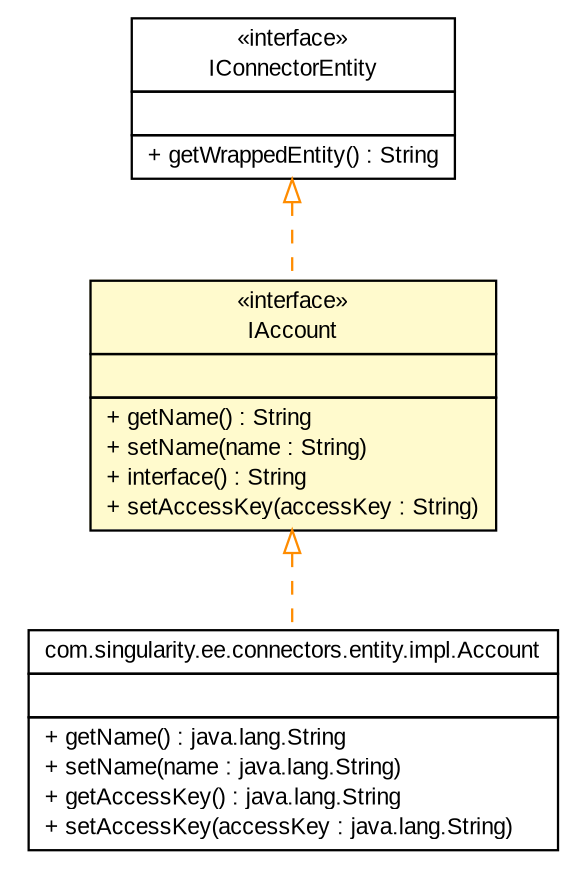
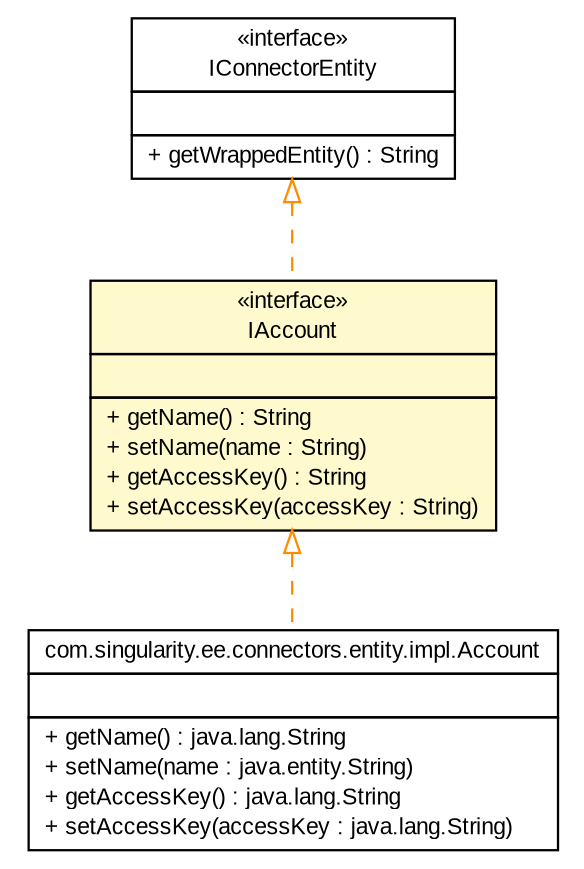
(207, 478) -> (237, 478)
(223, 768) -> (229, 768)
